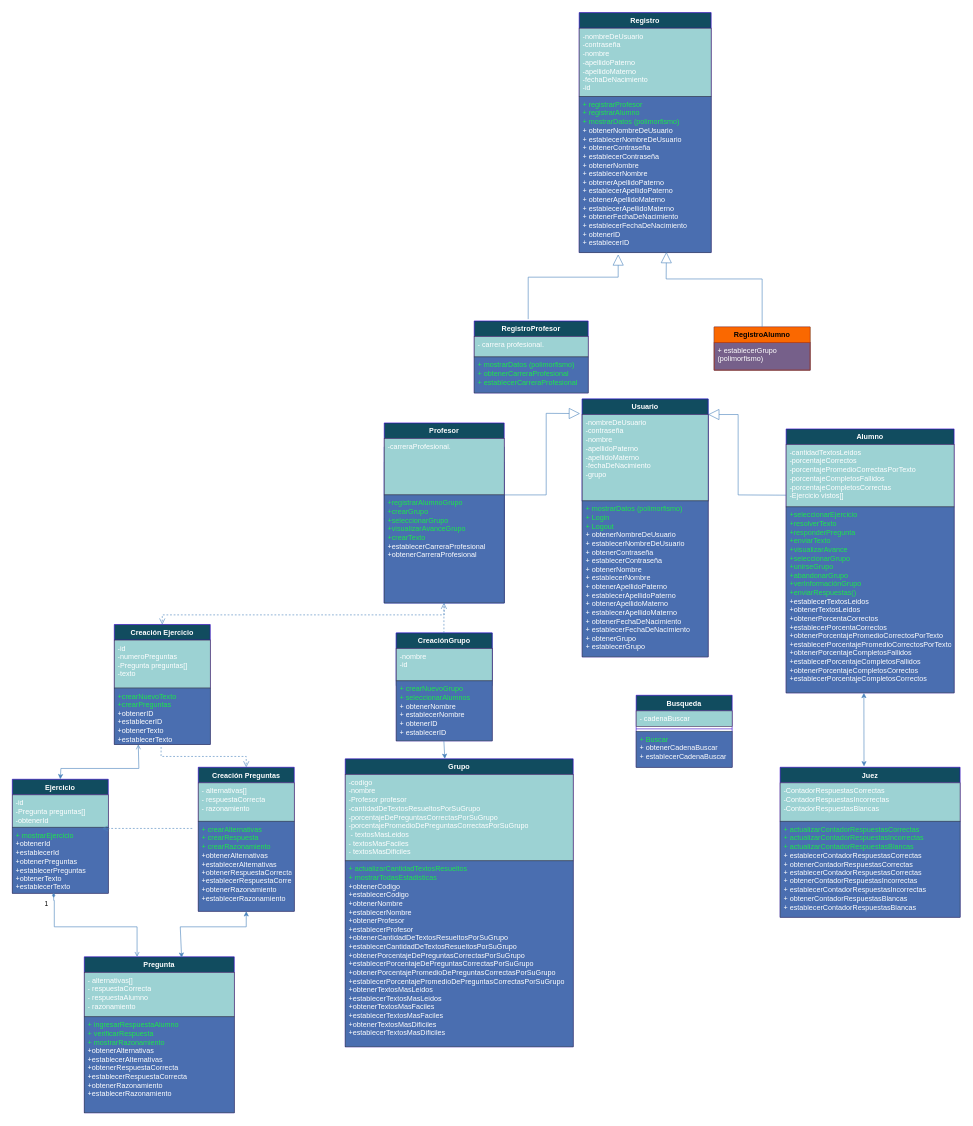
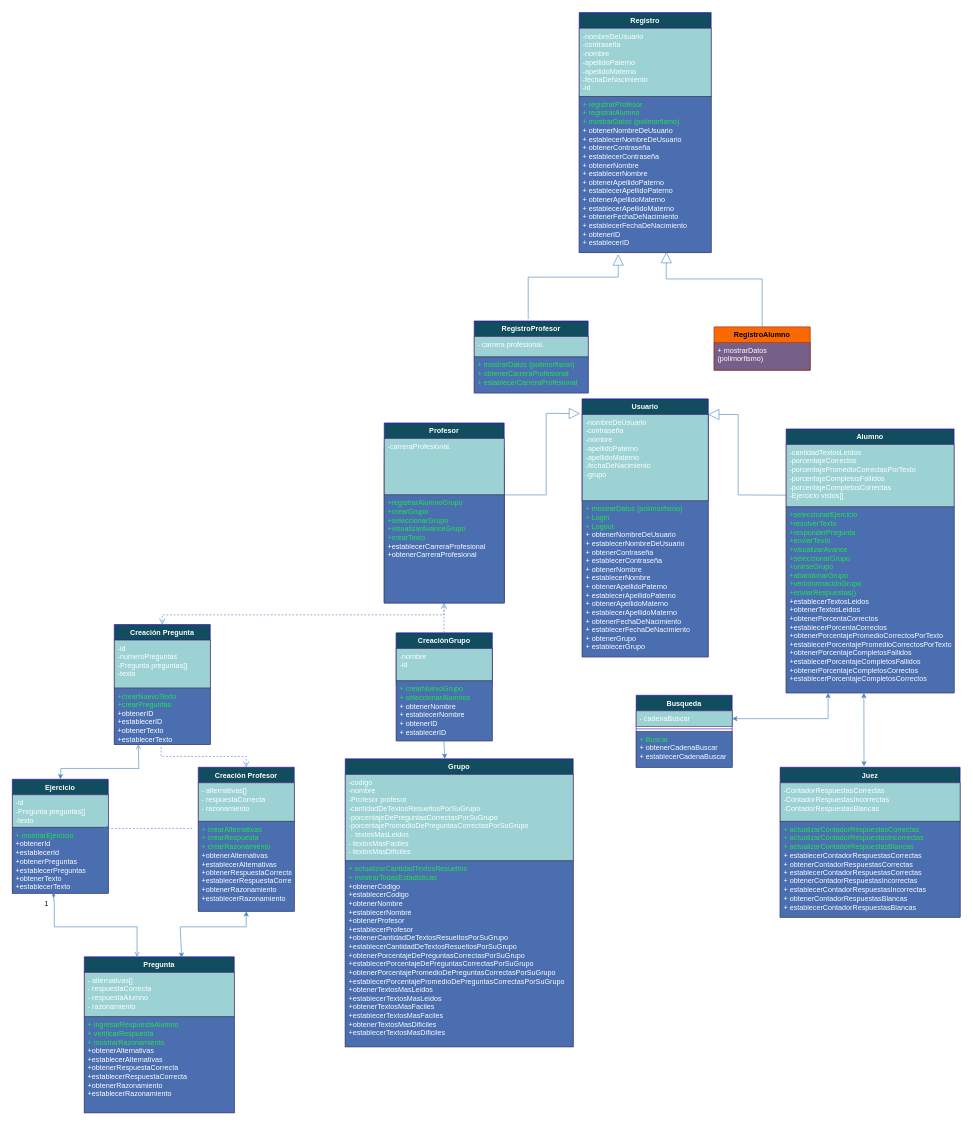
(763, 355) -> (763, 355)
(162, 633) -> (162, 633)
none -> (783, 719)
(246, 776) -> (246, 776)
(57, 812) -> (57, 812)
